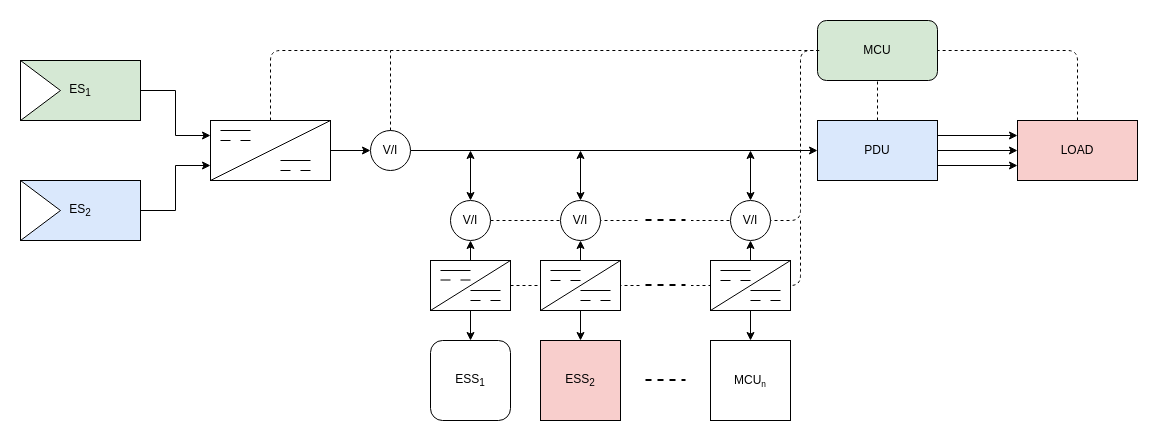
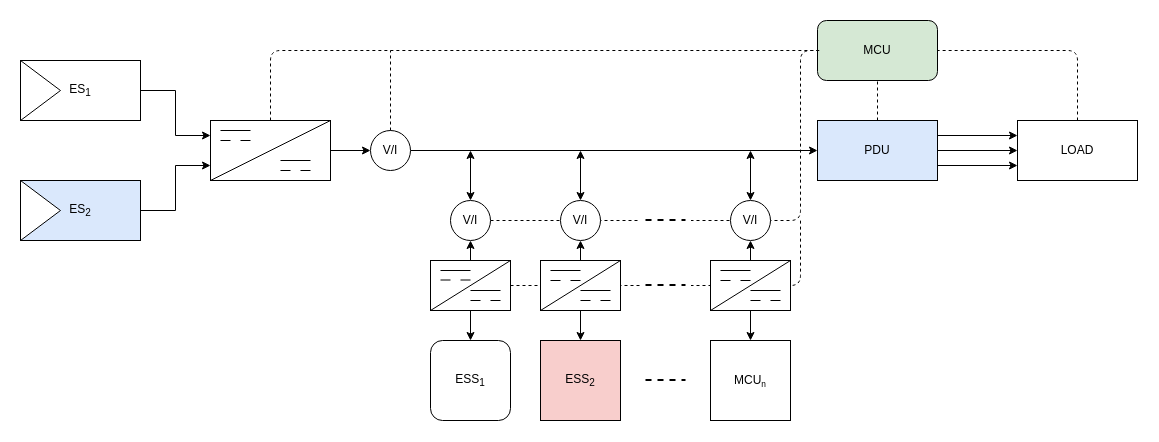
(81, 91) -> (81, 91)
(1078, 151) -> (1078, 151)
